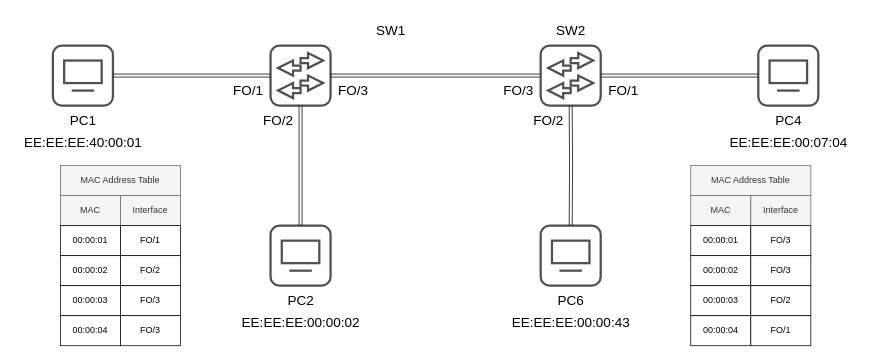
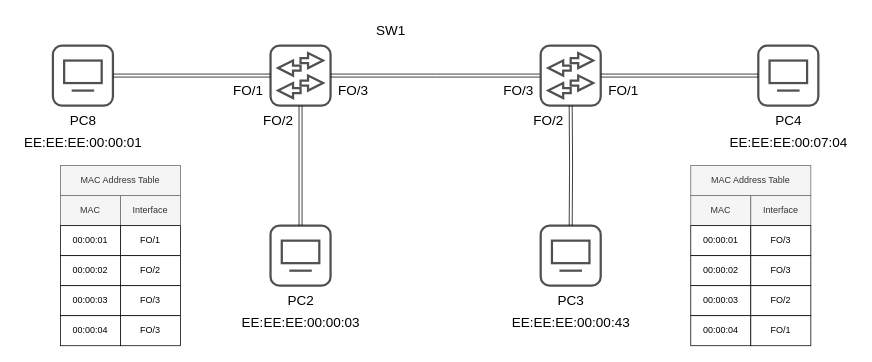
(570, 30) -> none
(83, 120) -> (83, 120)
(83, 143) -> (83, 143)
(571, 300) -> (571, 300)
(301, 323) -> (301, 323)
